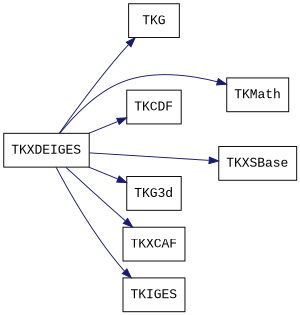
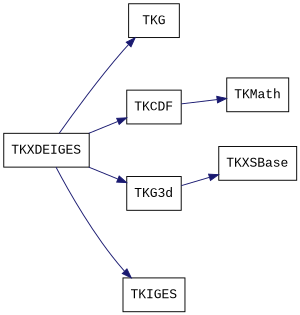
(129, 80) -> (199, 102)
(149, 157) -> (195, 181)
(154, 244) -> none
